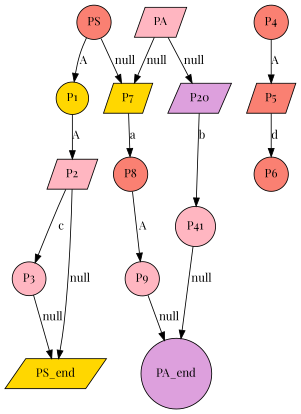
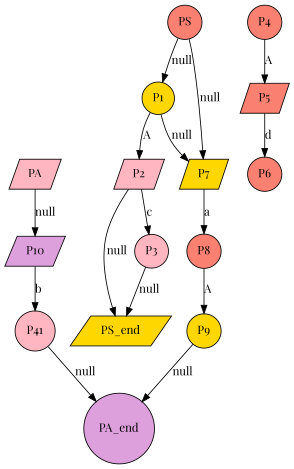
(146, 56) -> (169, 136)
(84, 61) -> (182, 61)
(200, 98) -> (35, 251)
(142, 279) -> (204, 331)
